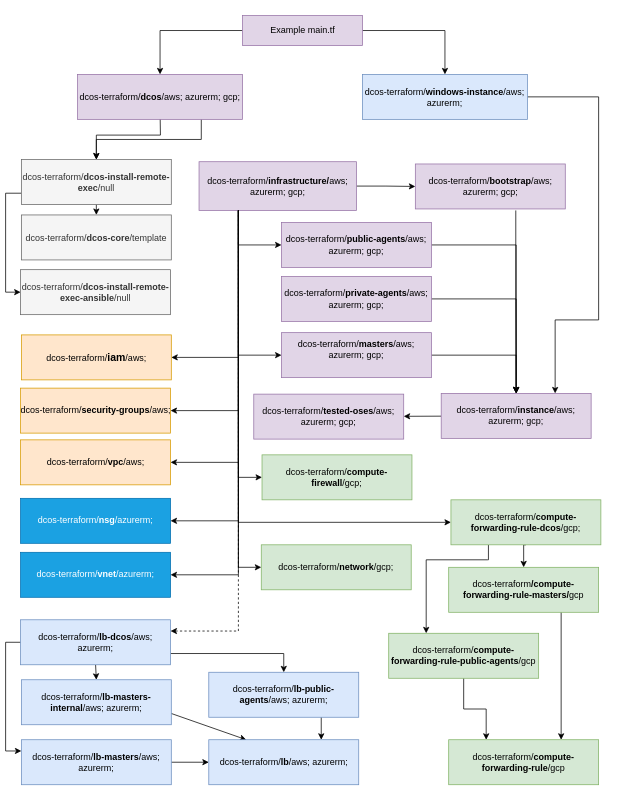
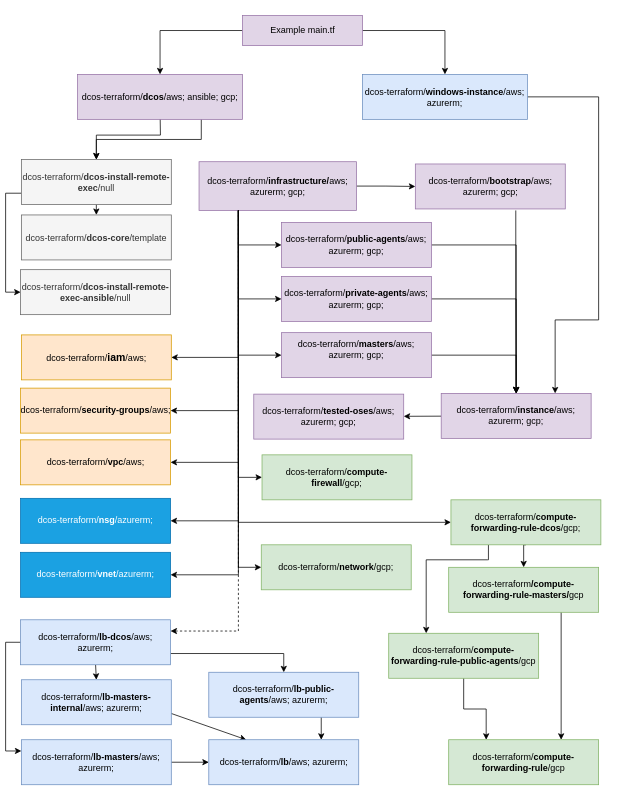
(160, 97) -> (160, 97)
none -> (275, 299)
